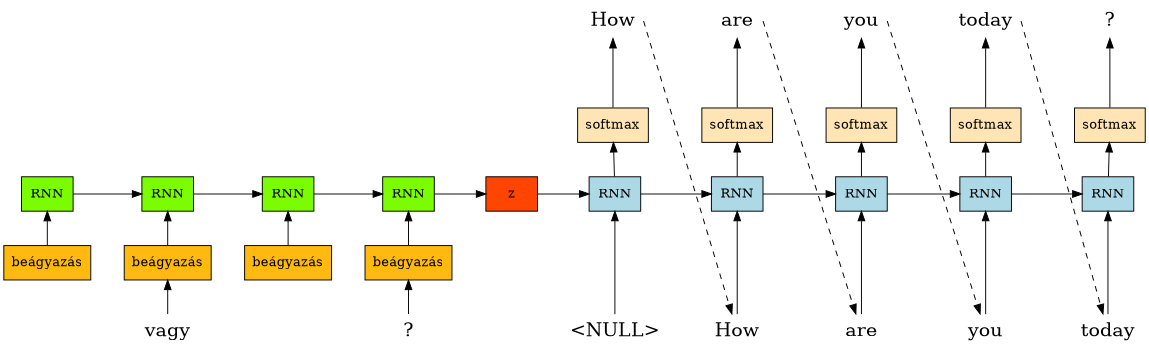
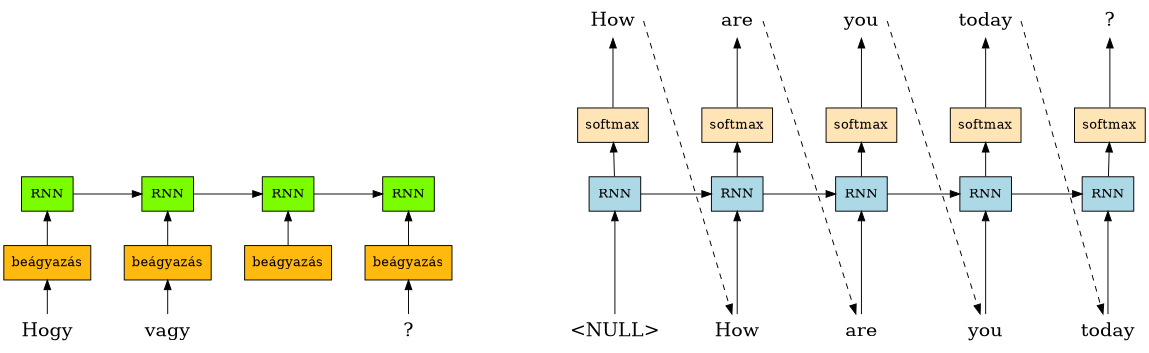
(512, 194) -> none
none -> (47, 332)
